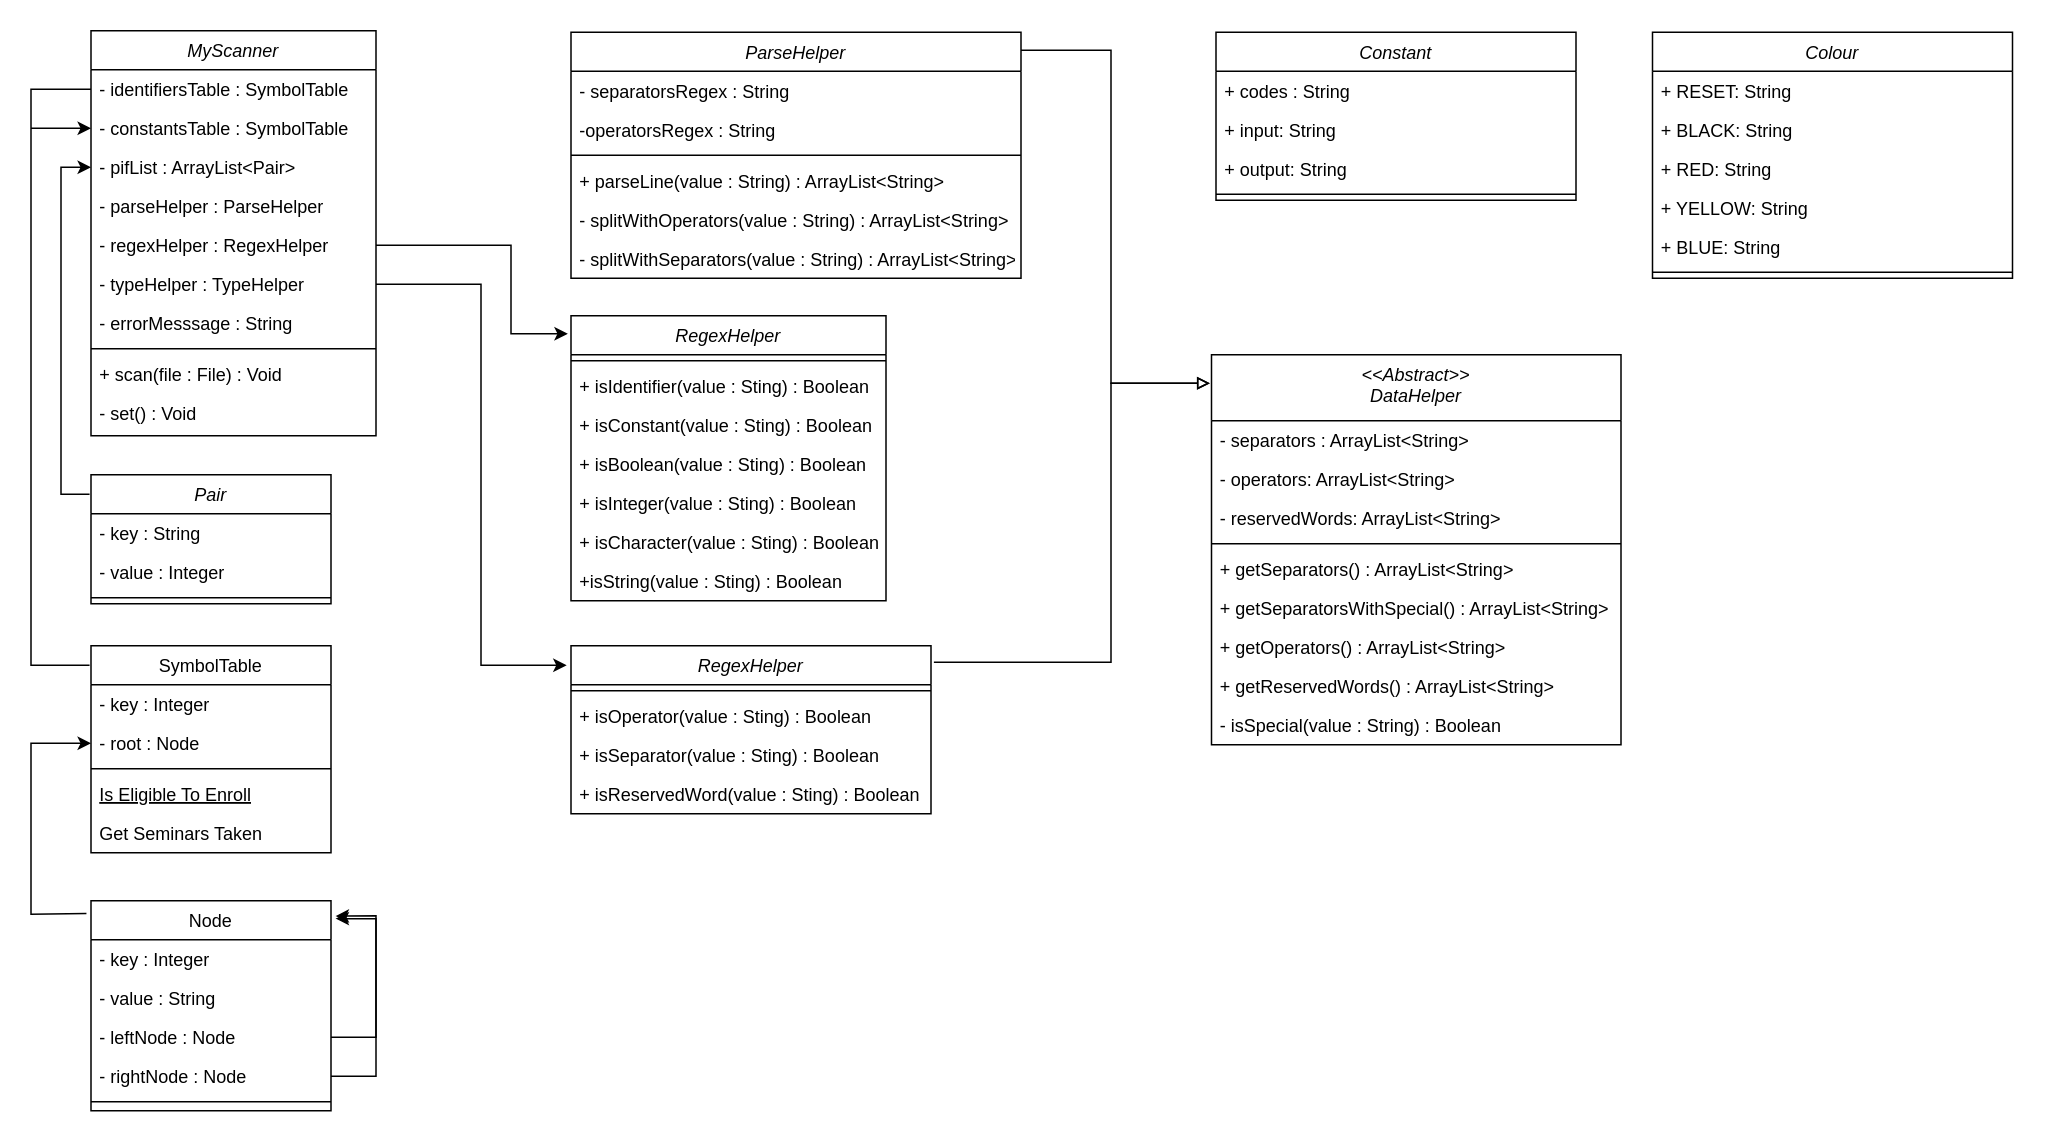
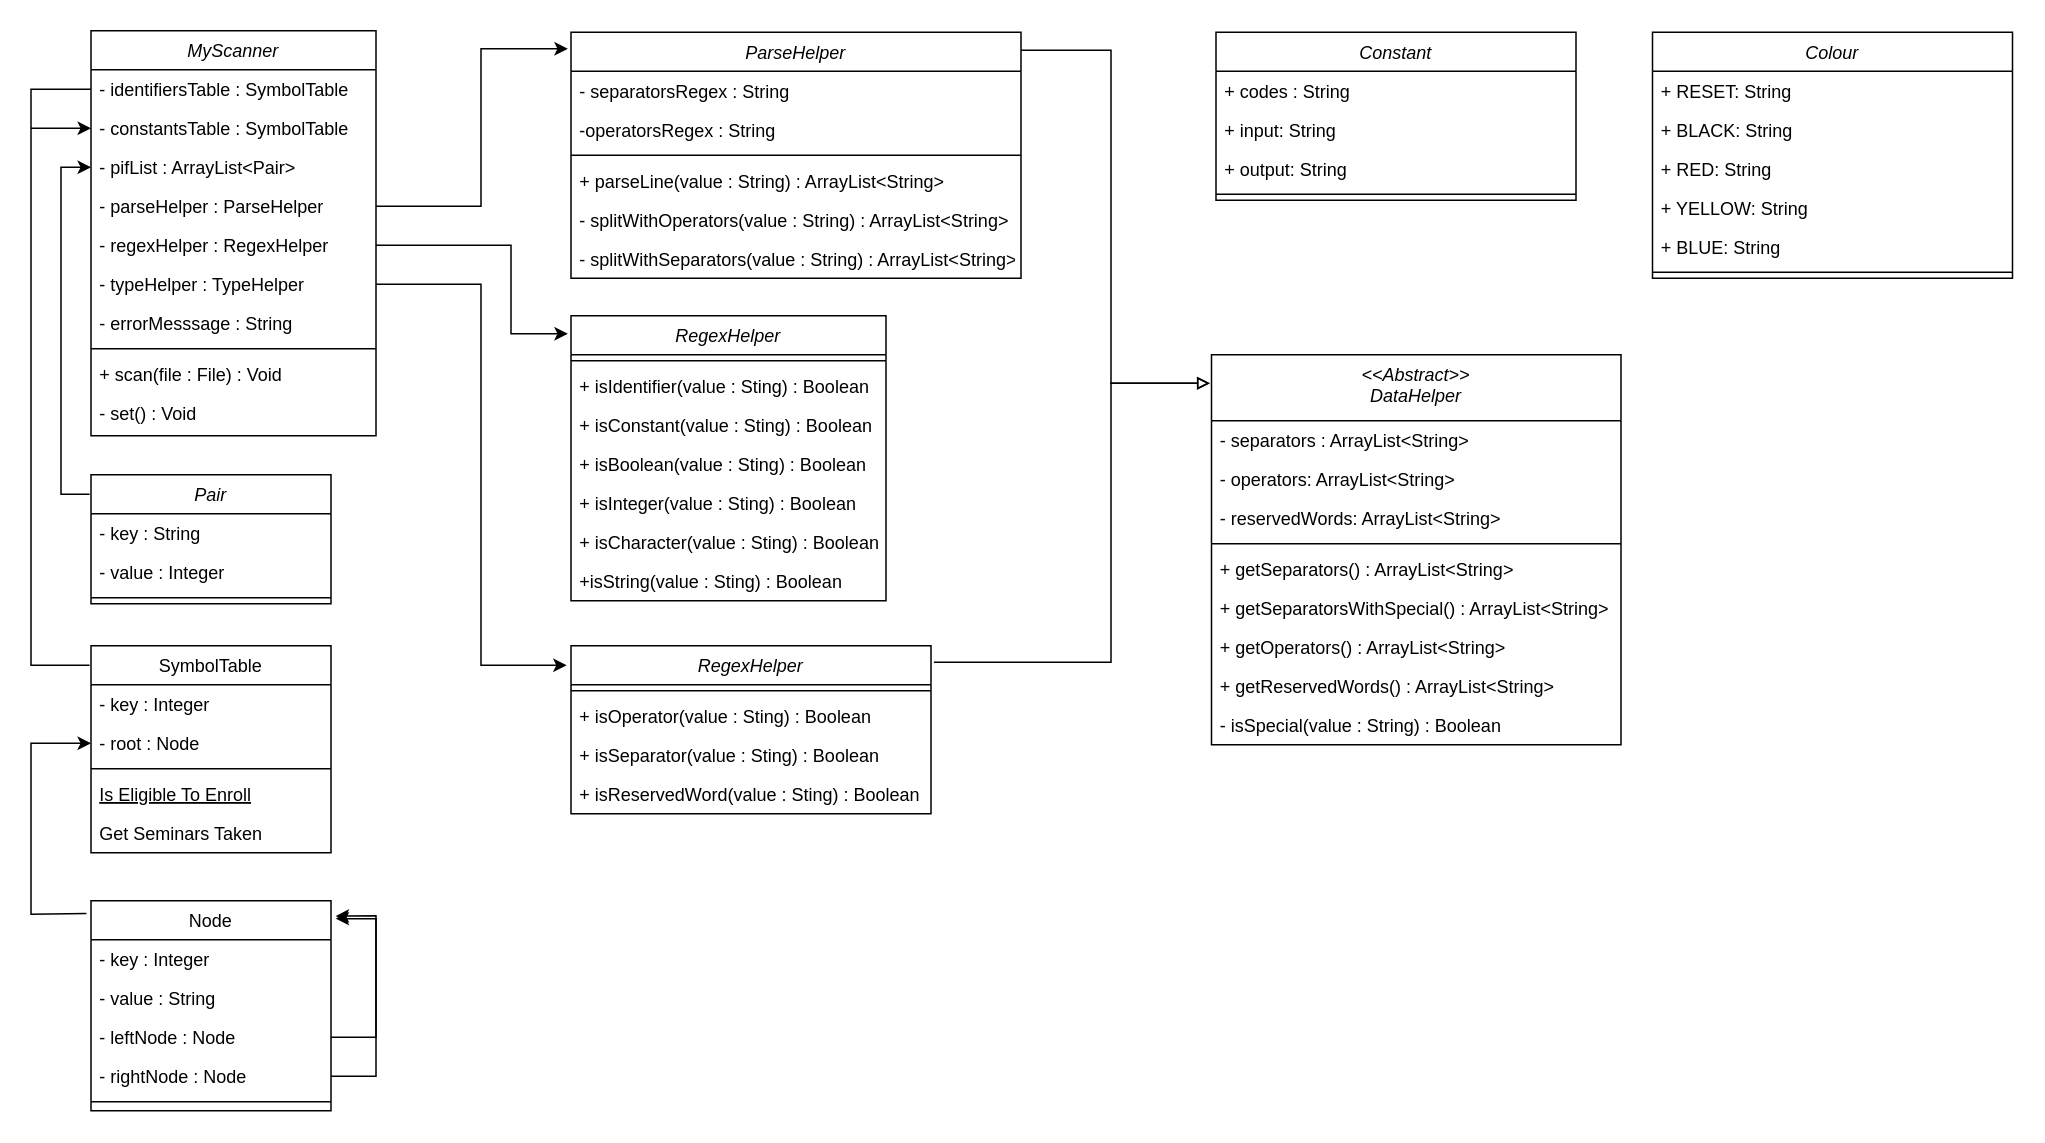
none -> (481, 141)
